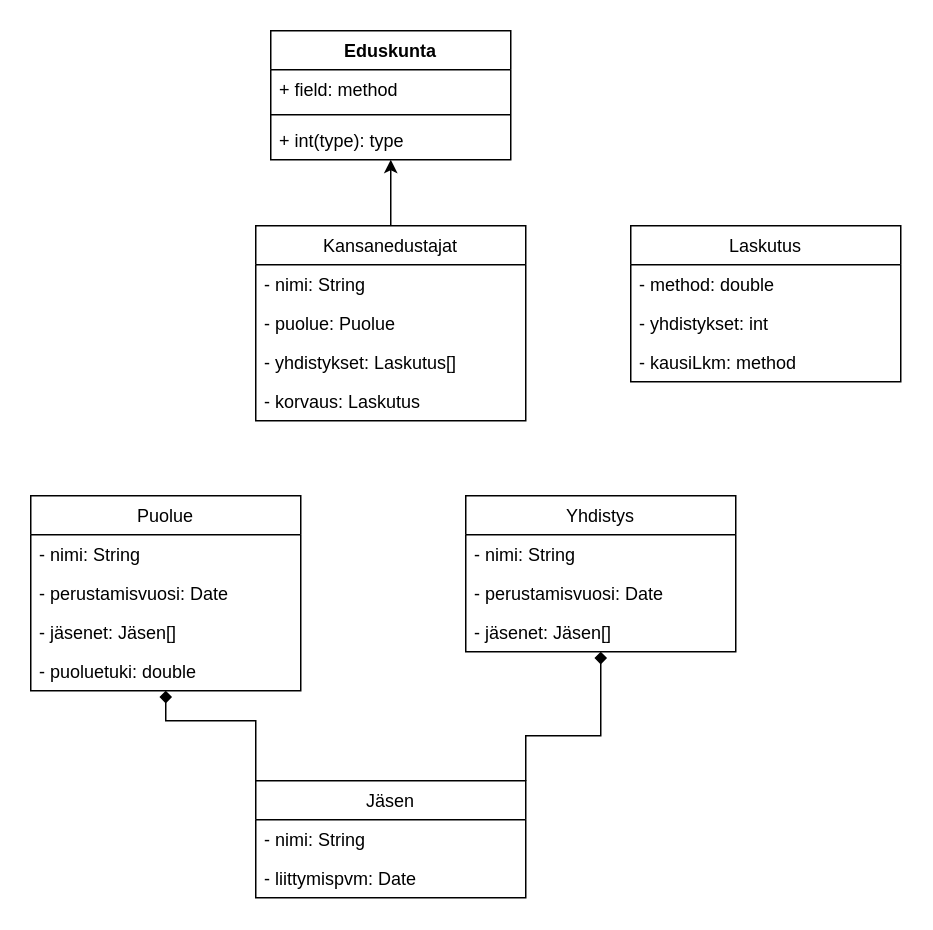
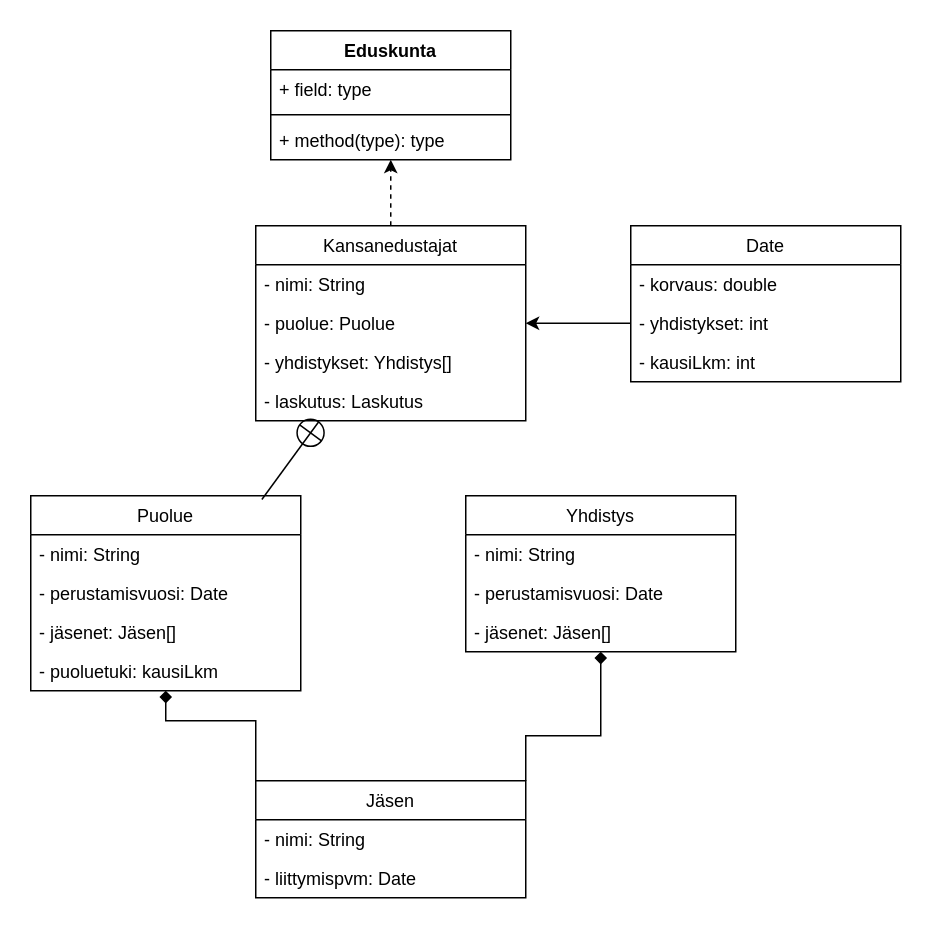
(343, 90) -> (333, 90)
(355, 141) -> (373, 141)
(391, 197) -> (391, 197)
(765, 246) -> (765, 246)
(710, 285) -> (715, 285)
none -> (584, 323)
(381, 363) -> (378, 363)
(720, 363) -> (703, 363)
(353, 402) -> (355, 402)
none -> (282, 472)
(126, 672) -> (136, 672)
